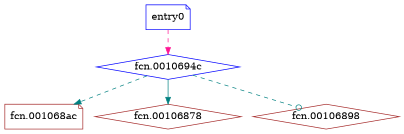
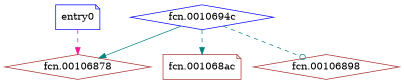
(168, 39) -> (78, 39)
